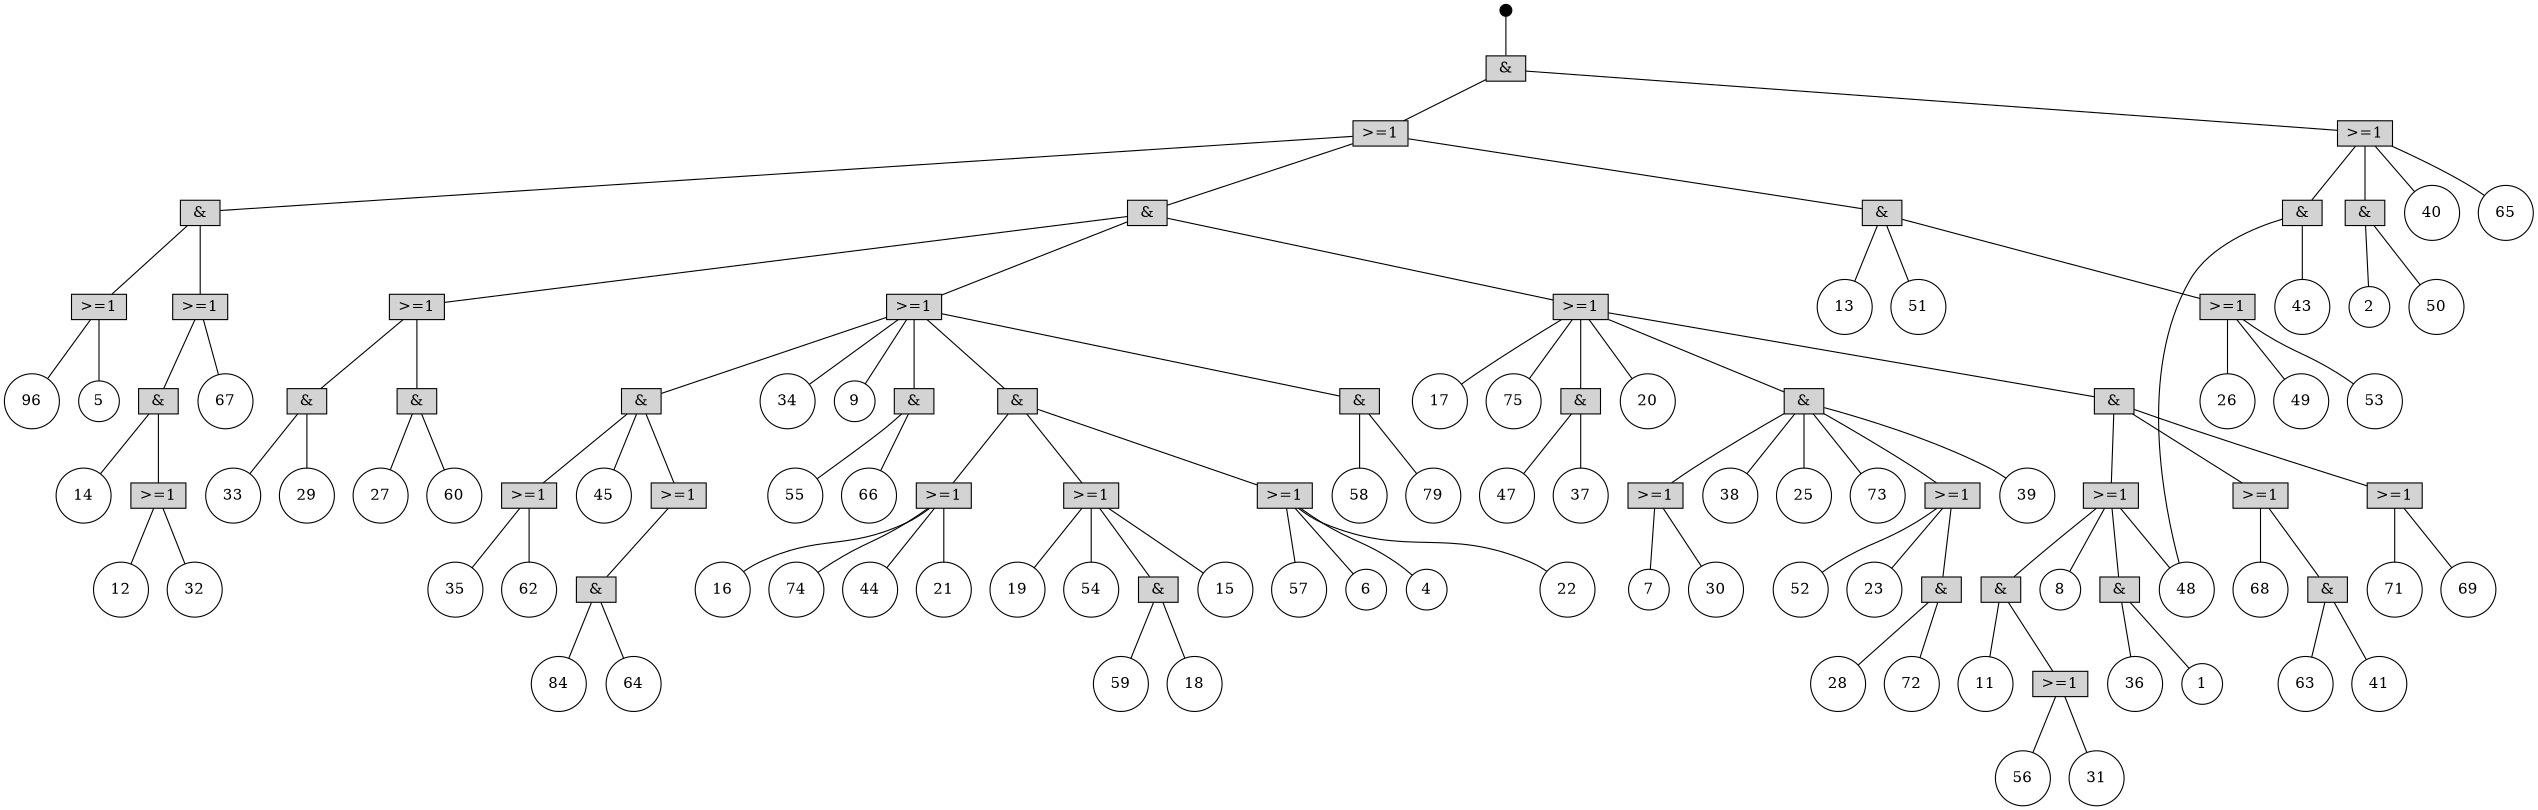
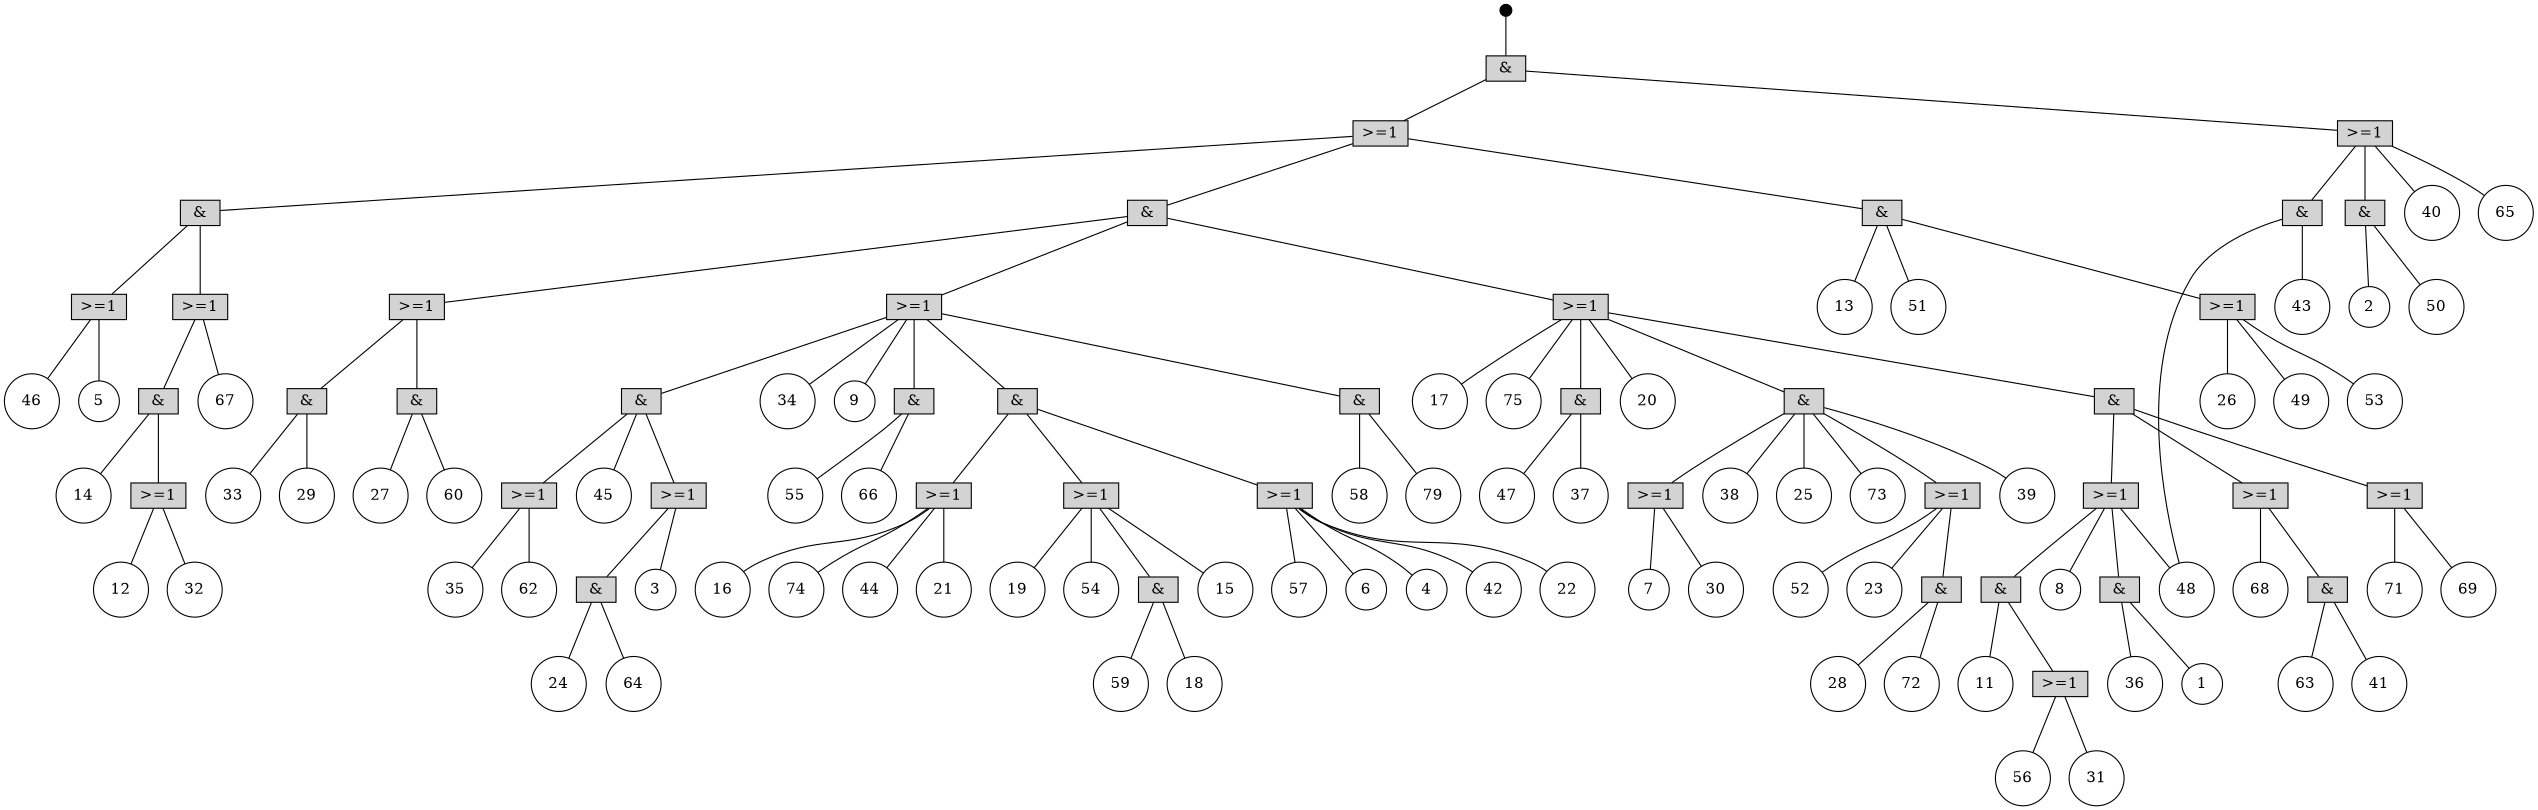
(32, 401) -> (32, 401)
none -> (656, 590)
none -> (1494, 590)
(559, 684) -> (559, 684)
